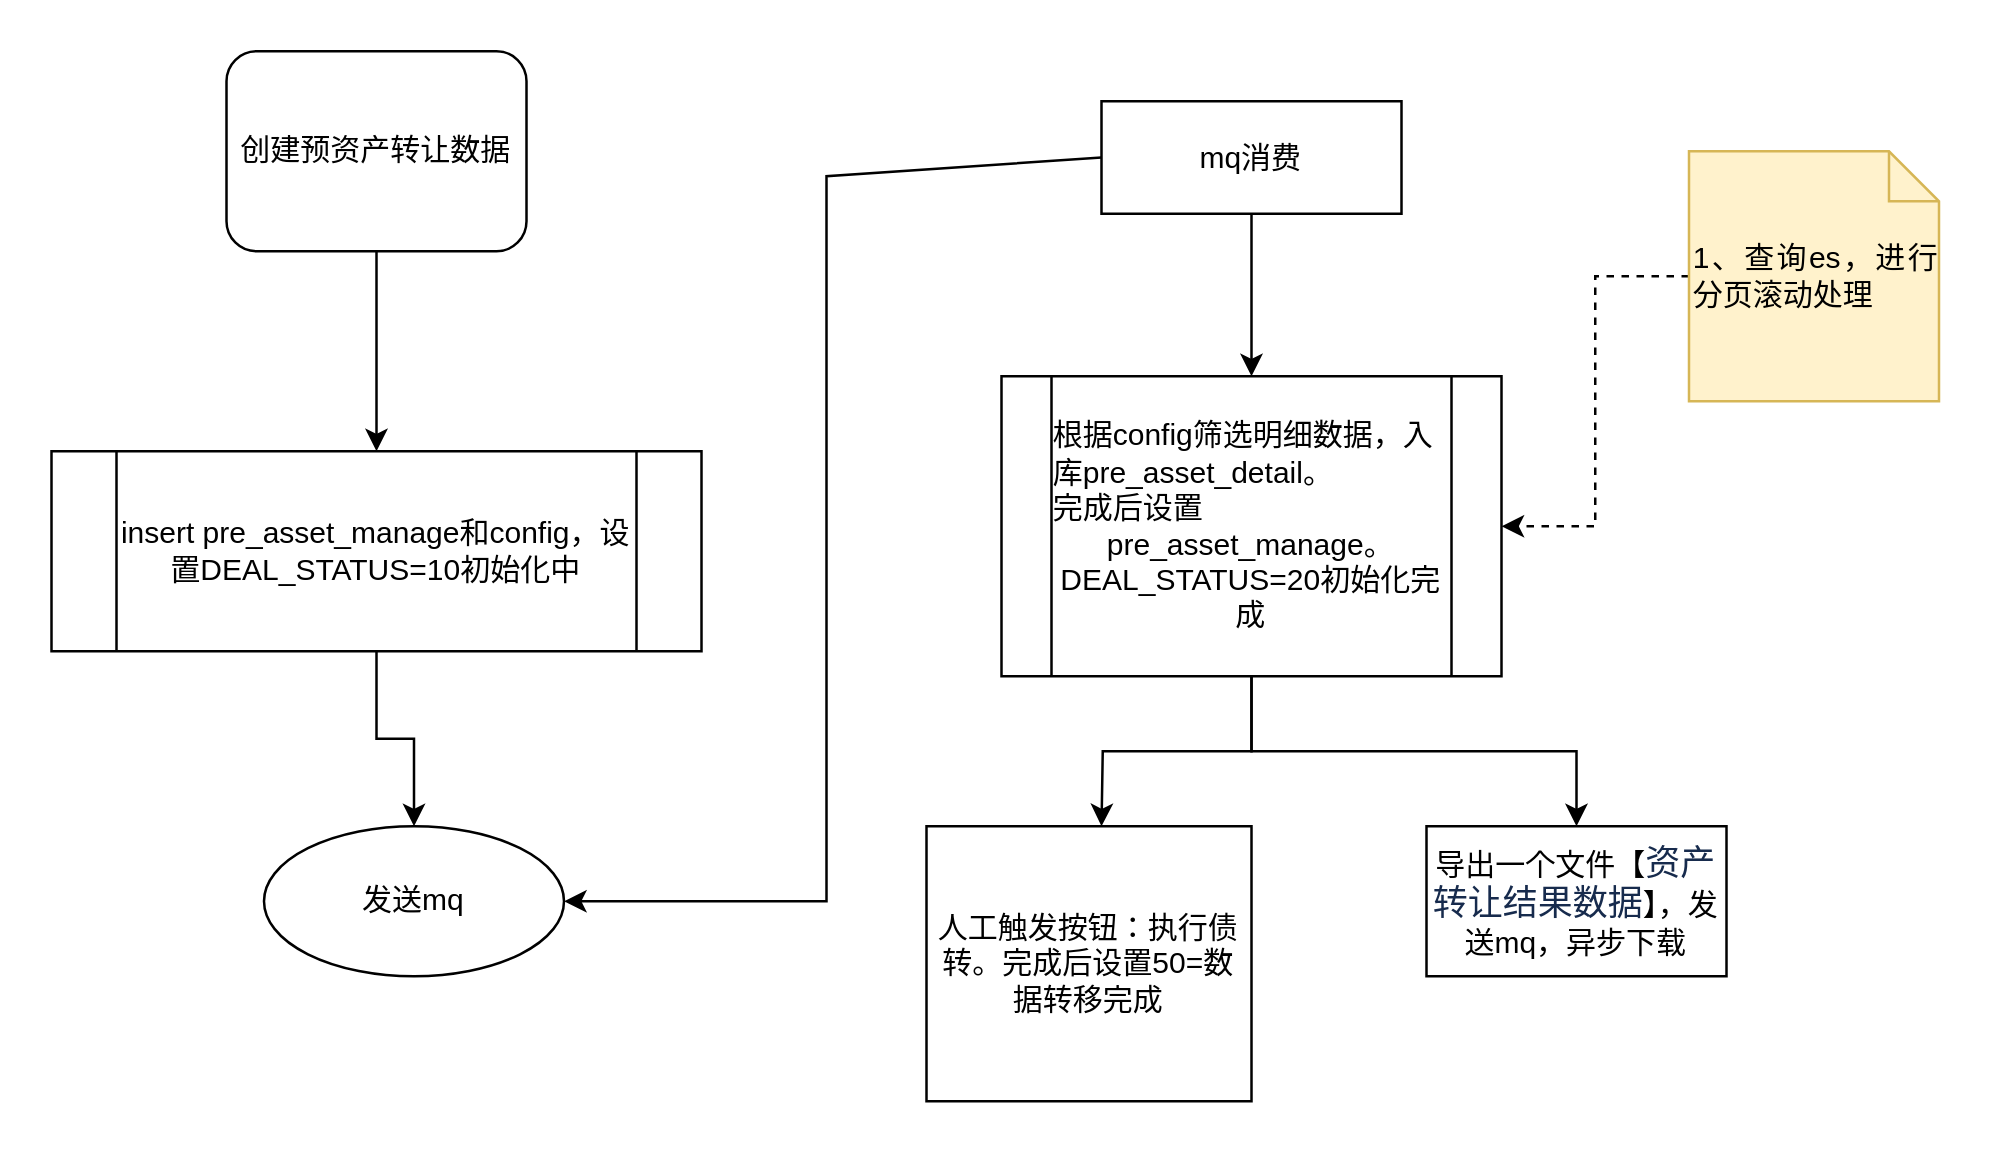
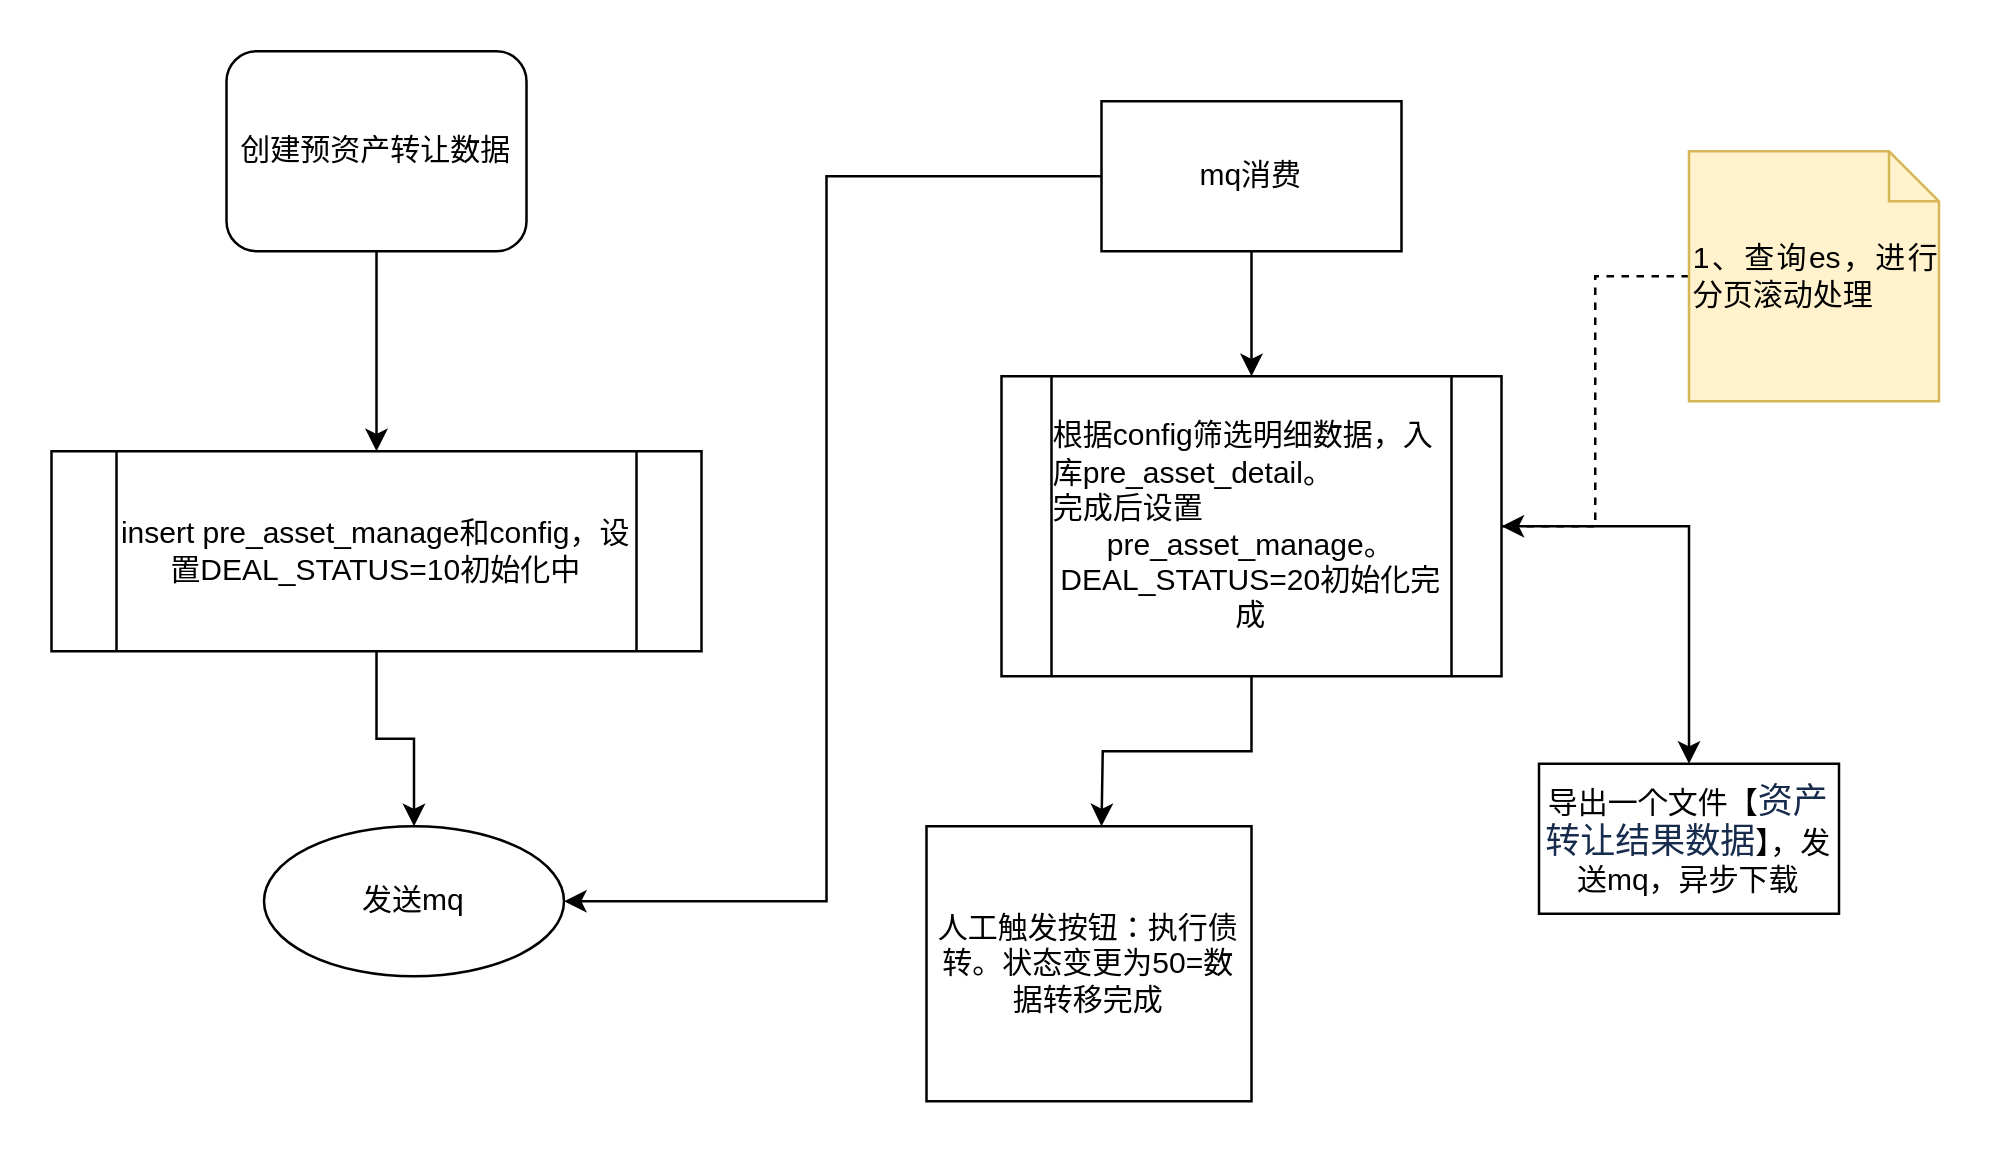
(1251, 158) -> (1251, 176)
(1576, 901) -> (1689, 839)
(1089, 964) -> (1089, 964)
